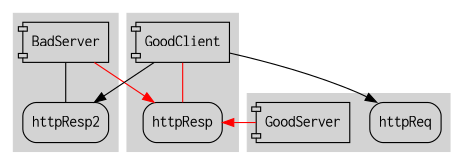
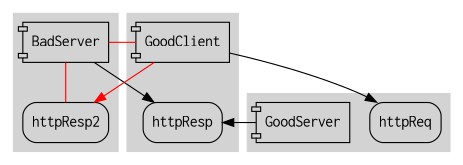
(111, 73) -> (111, 73)
(134, 76) -> (134, 76)
(66, 83) -> (66, 83)
(183, 83) -> (122, 42)
(245, 123) -> (245, 123)
